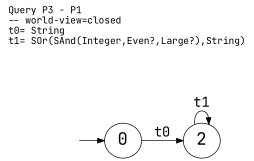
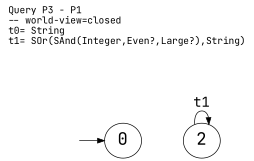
(159, 141) -> none
